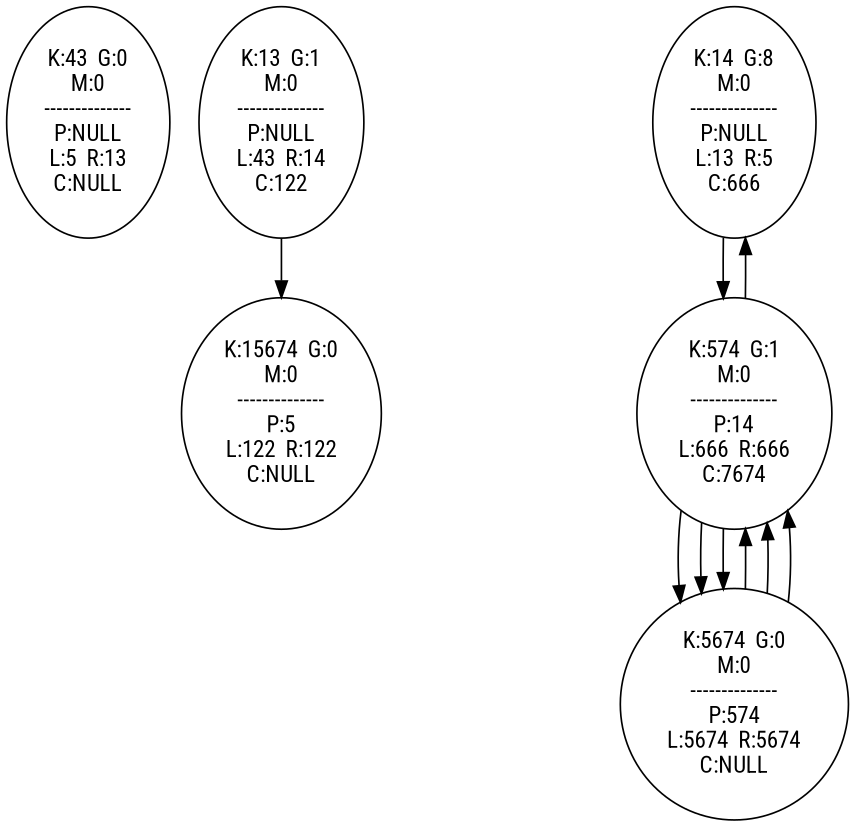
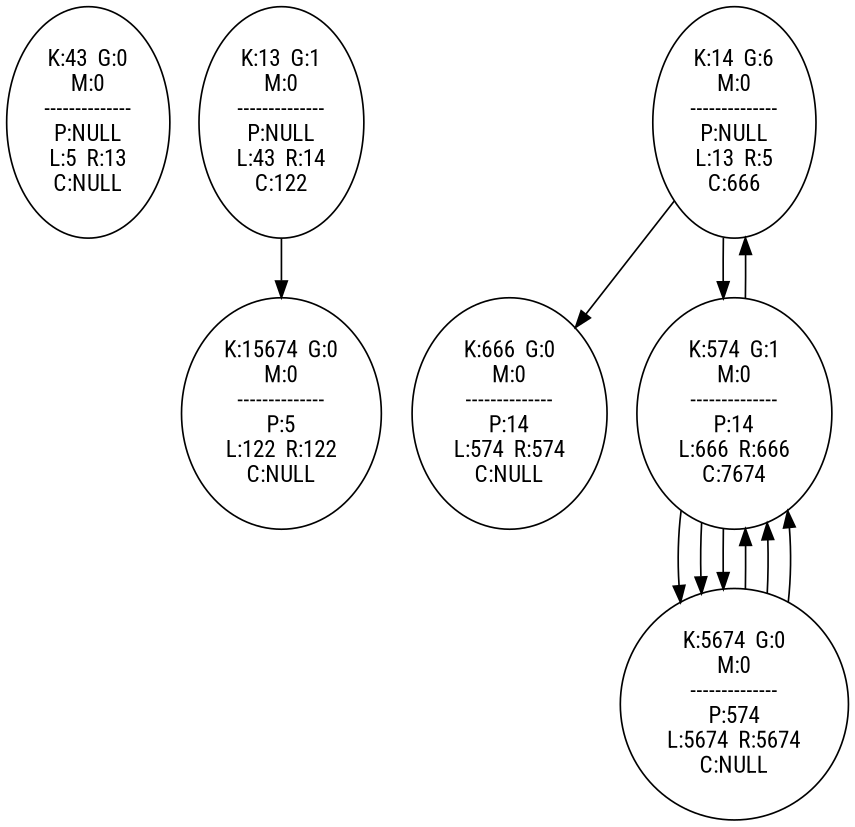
(734, 122) -> (734, 122)
none -> (510, 413)
